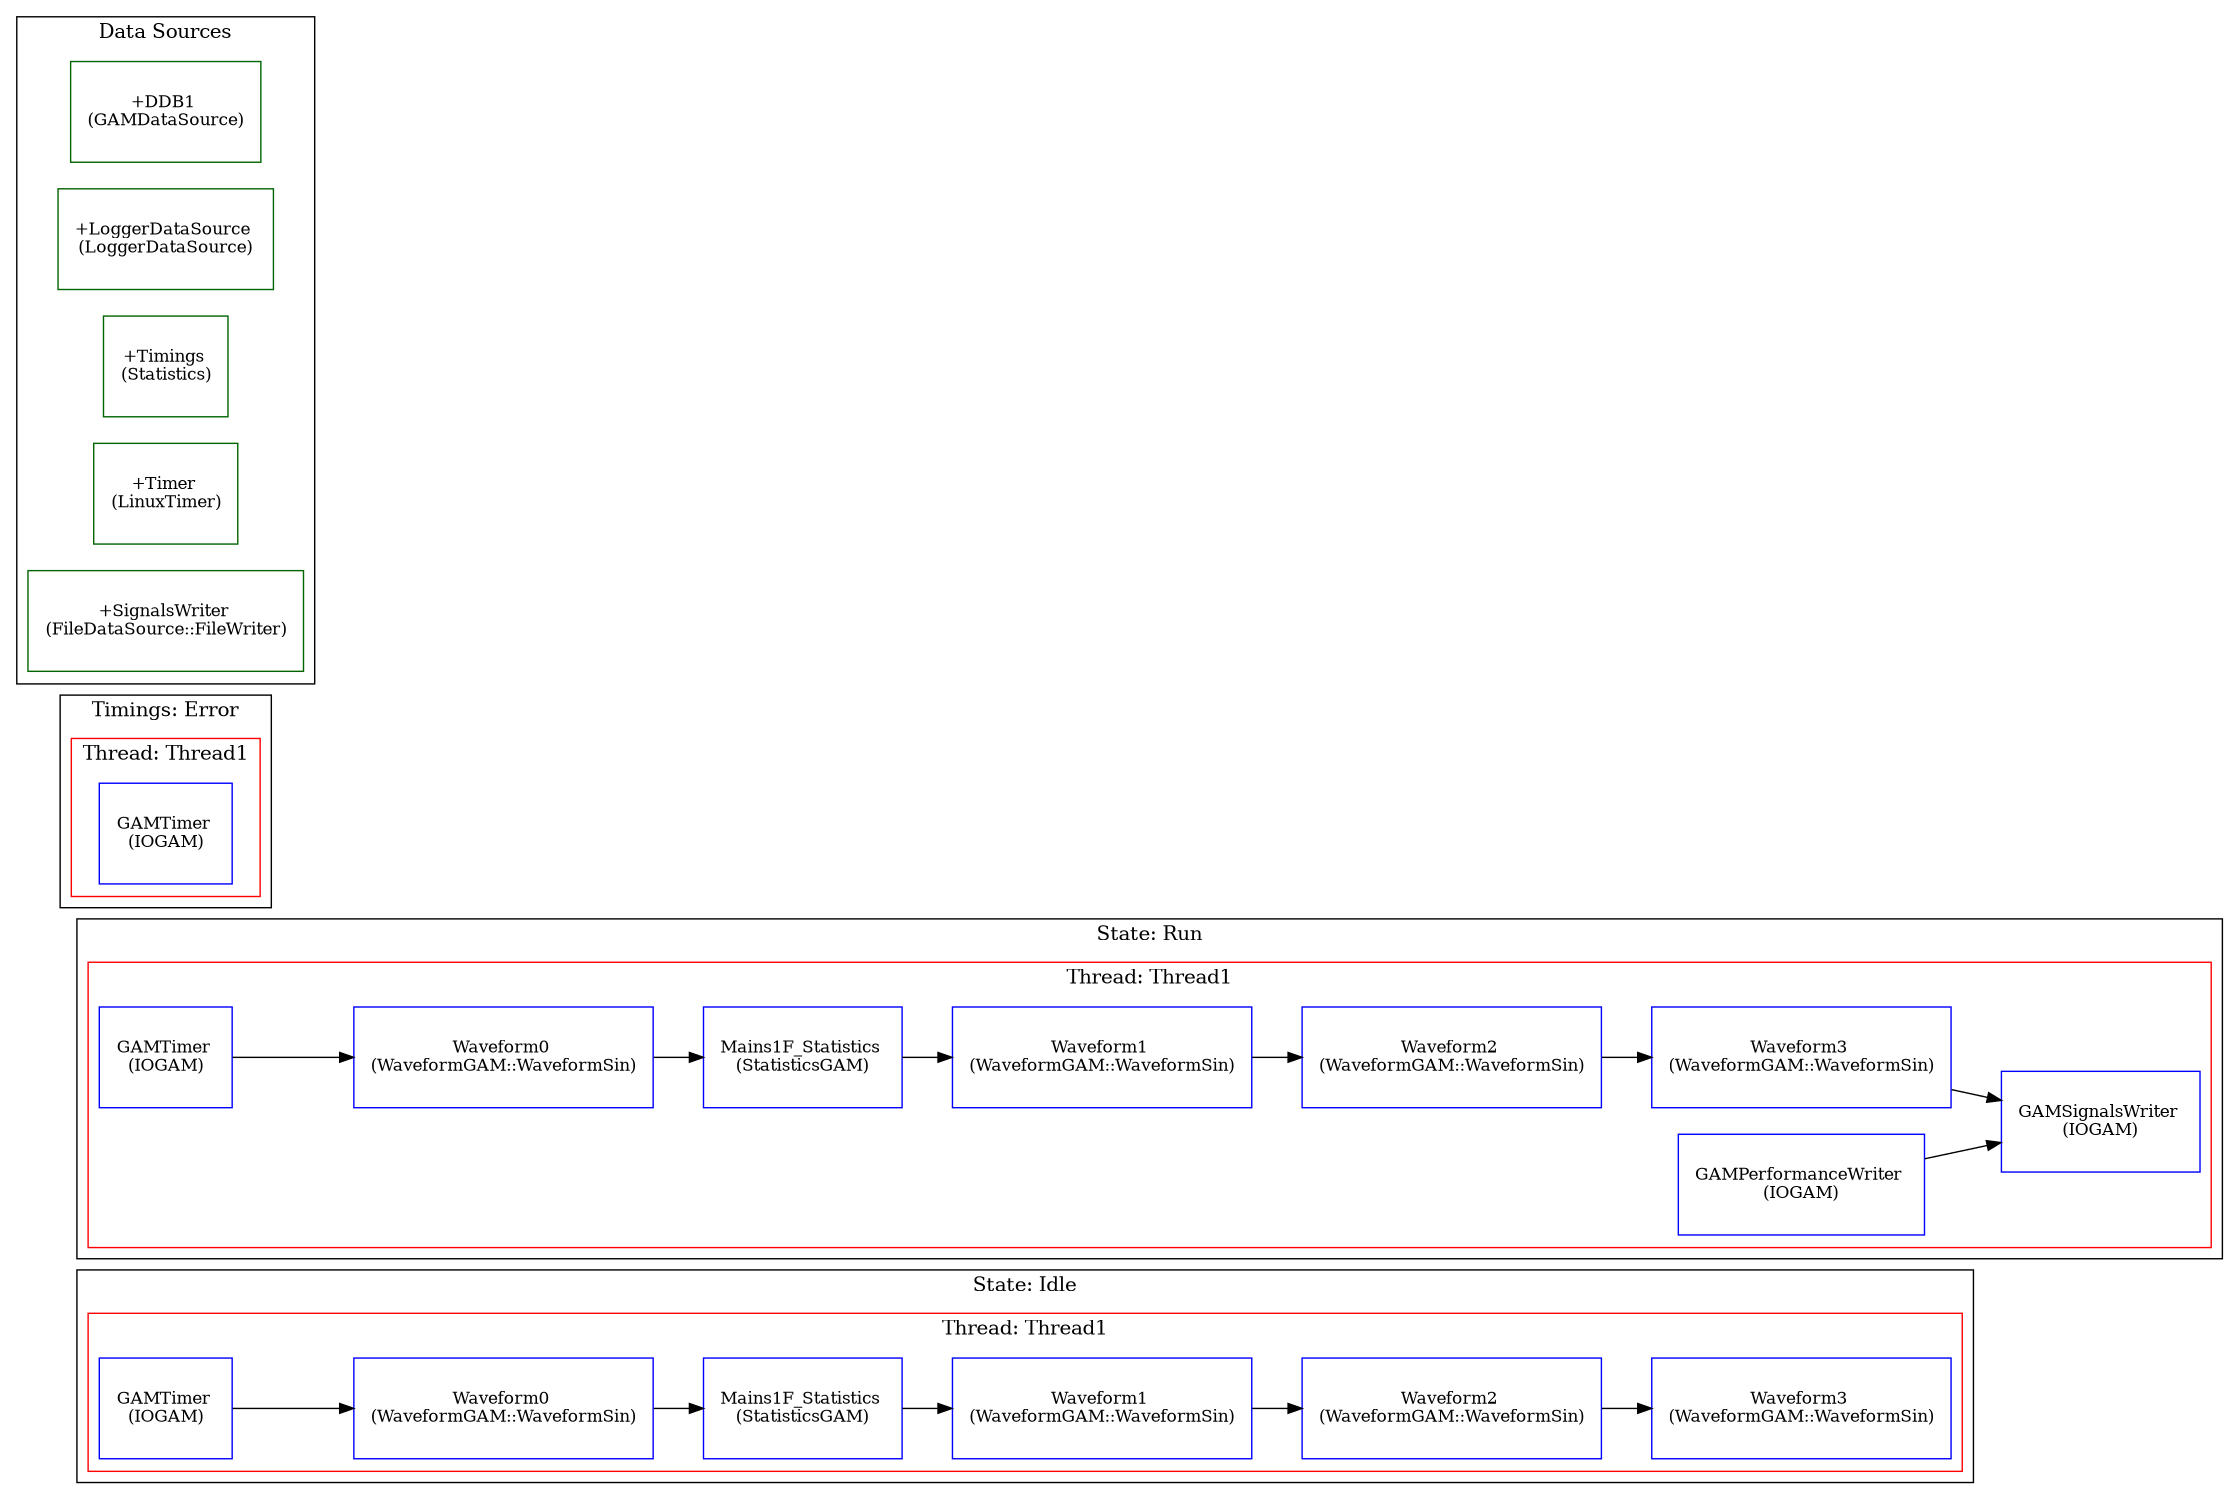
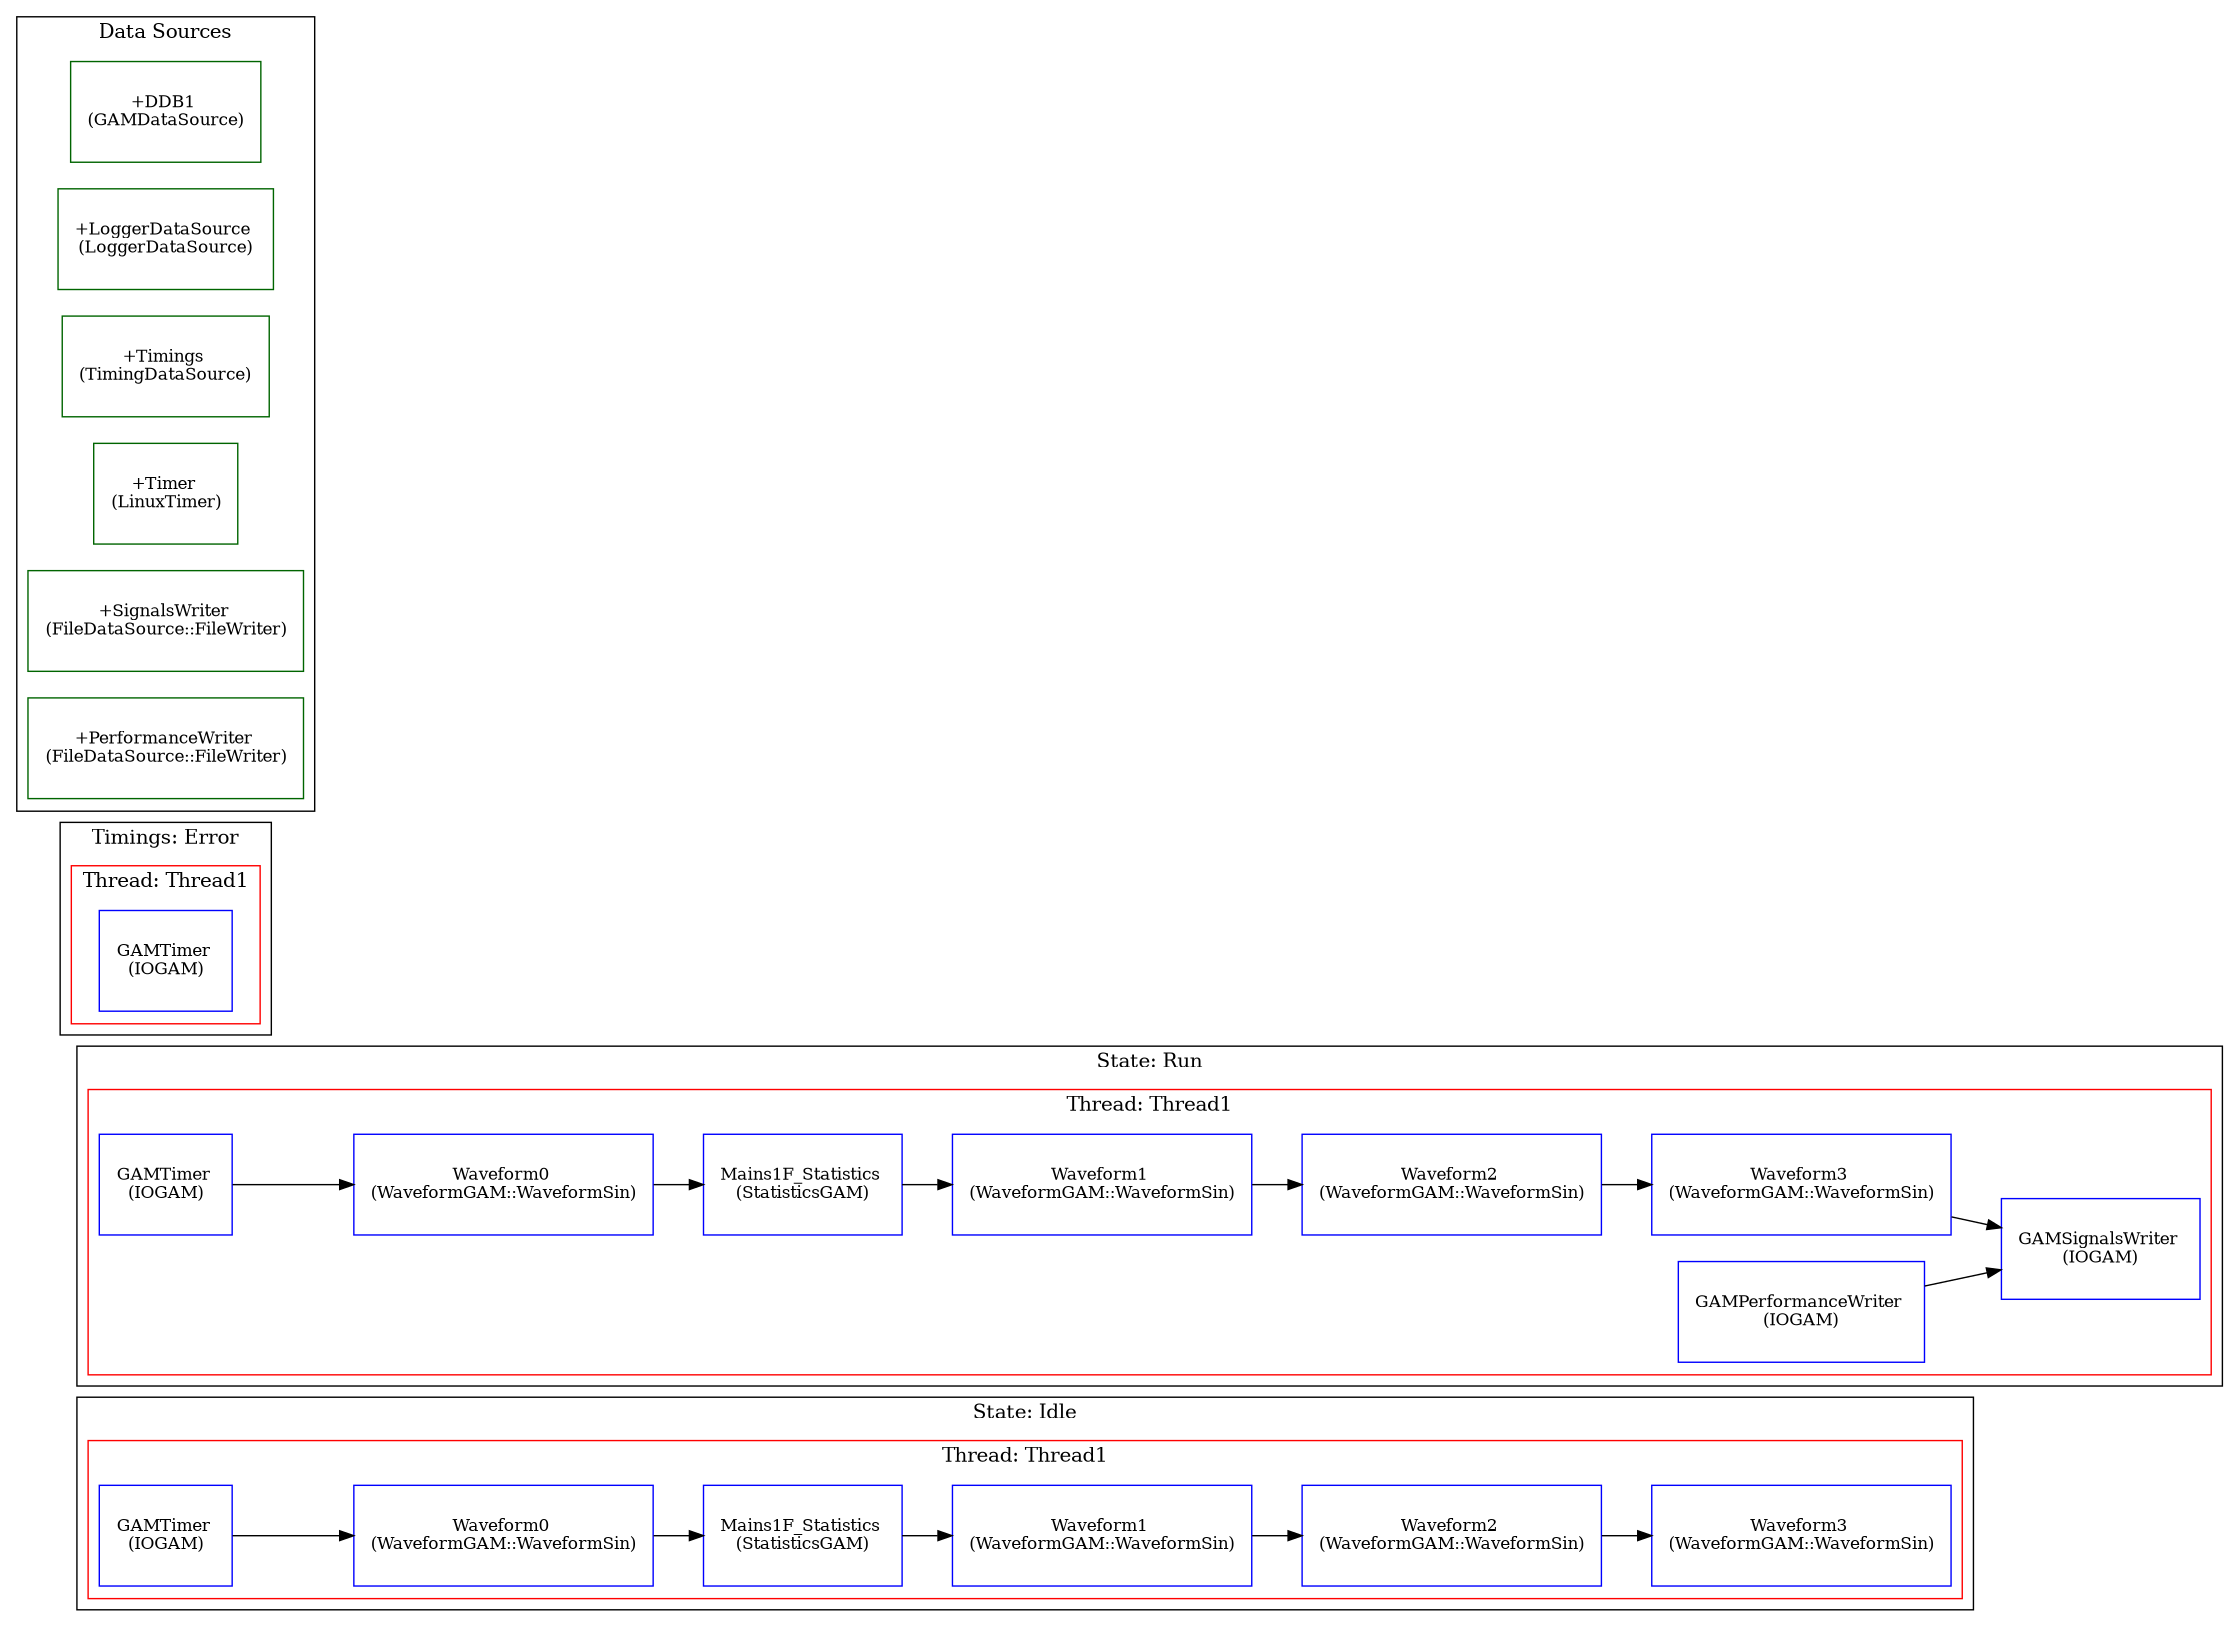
(166, 375) -> (166, 375)
none -> (166, 748)
